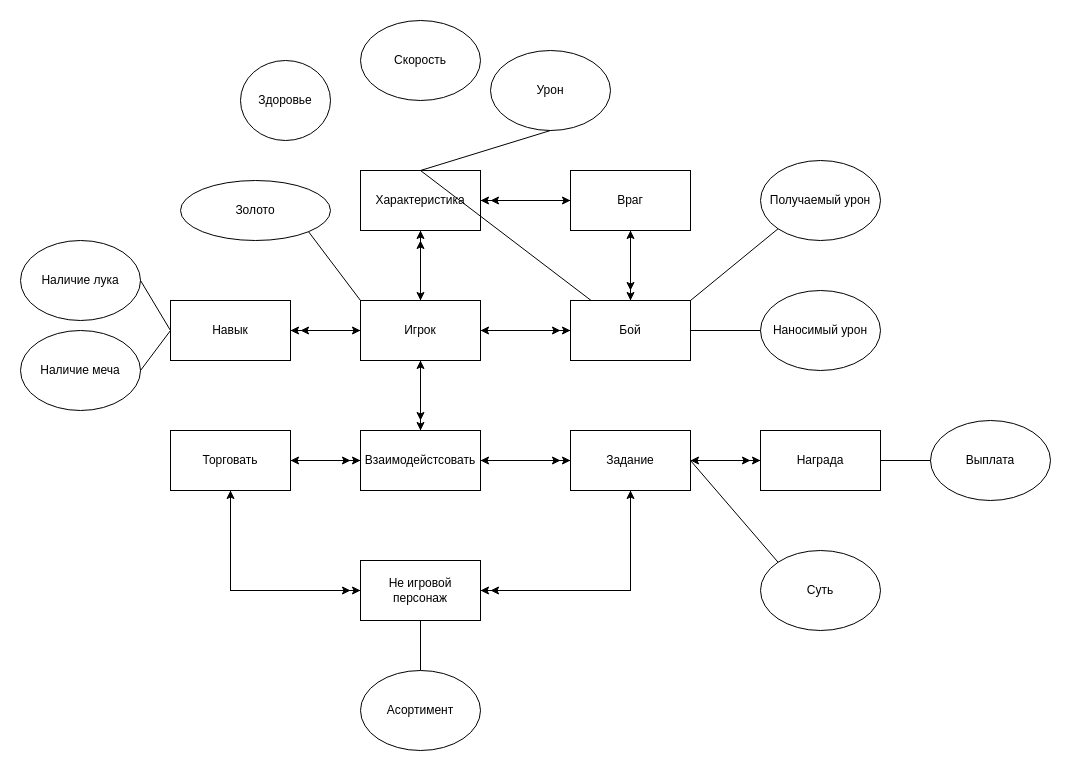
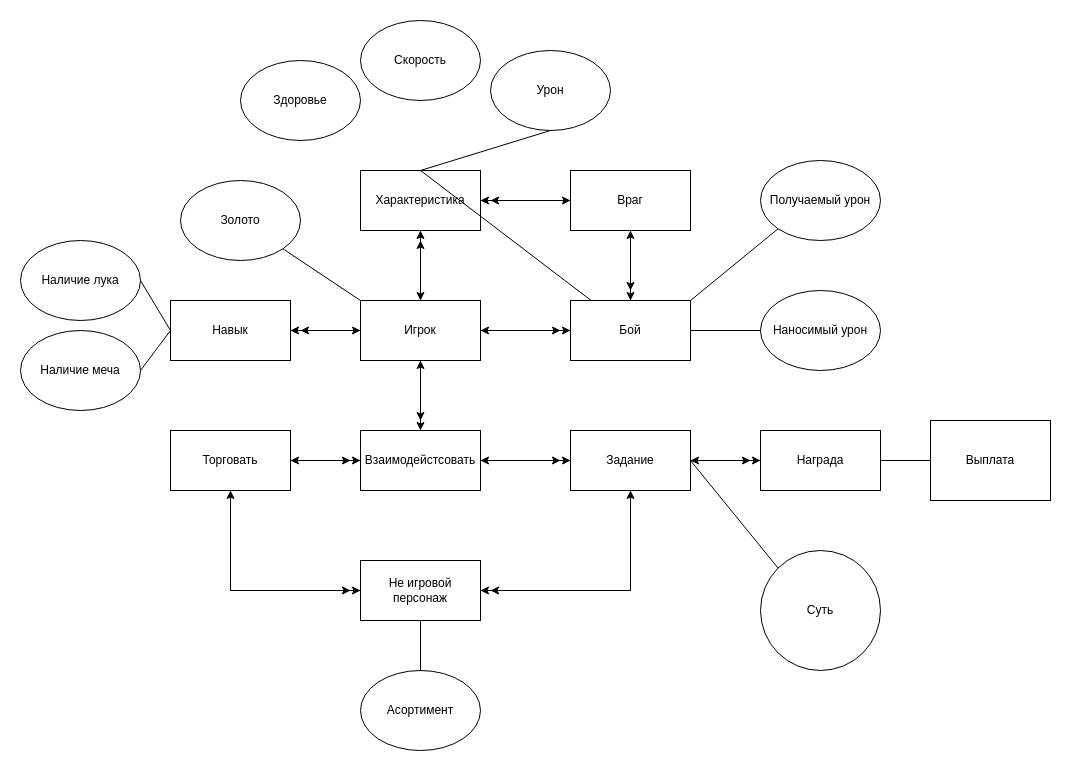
(286, 101) -> (301, 101)
(256, 211) -> (241, 221)
(991, 461) -> (991, 461)
(821, 591) -> (821, 611)
